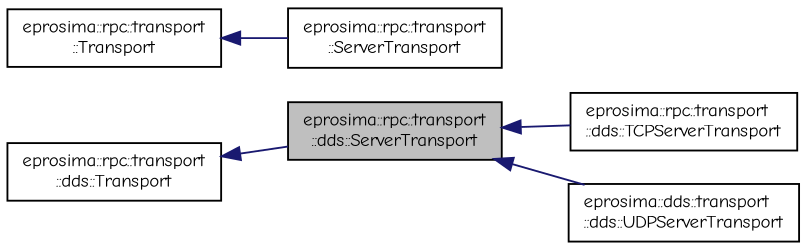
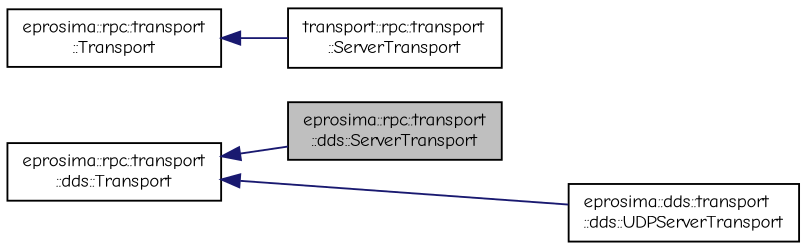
(395, 38) -> (395, 38)
(684, 122) -> none
(548, 174) -> (404, 193)
